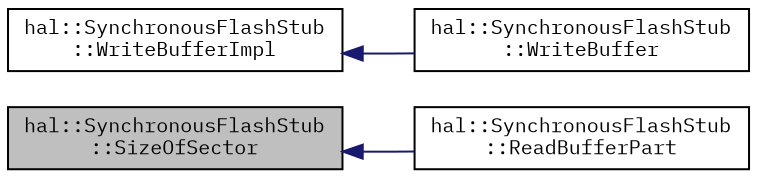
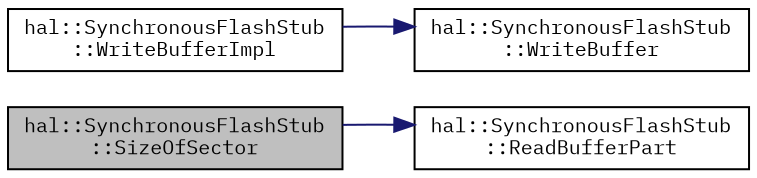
(389, 54) -> (368, 27)
(389, 152) -> (368, 125)
